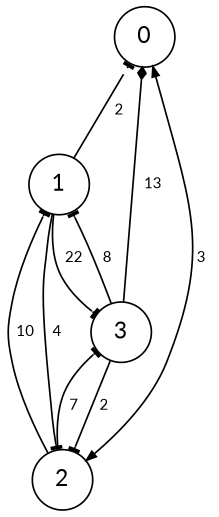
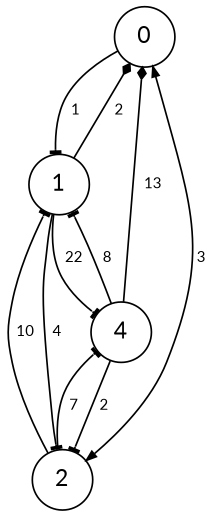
none -> (70, 90)
(99, 116) -> (99, 116)
(121, 332) -> (121, 332)
